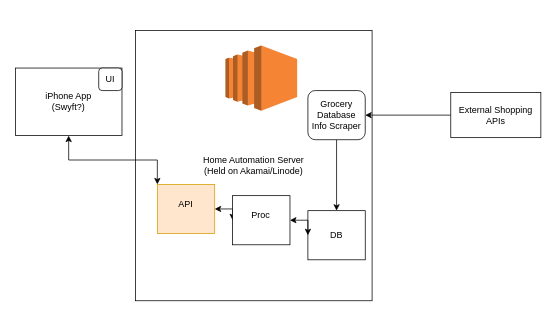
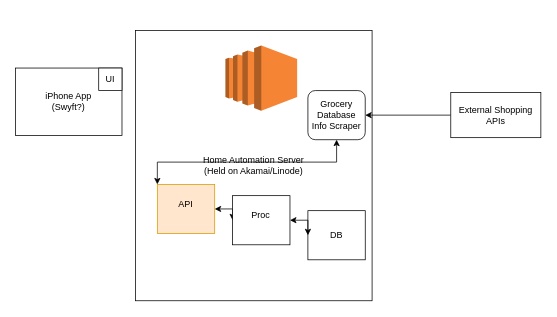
(110, 79) -> (110, 79)
(69, 150) -> (245, 162)
(336, 184) -> none
